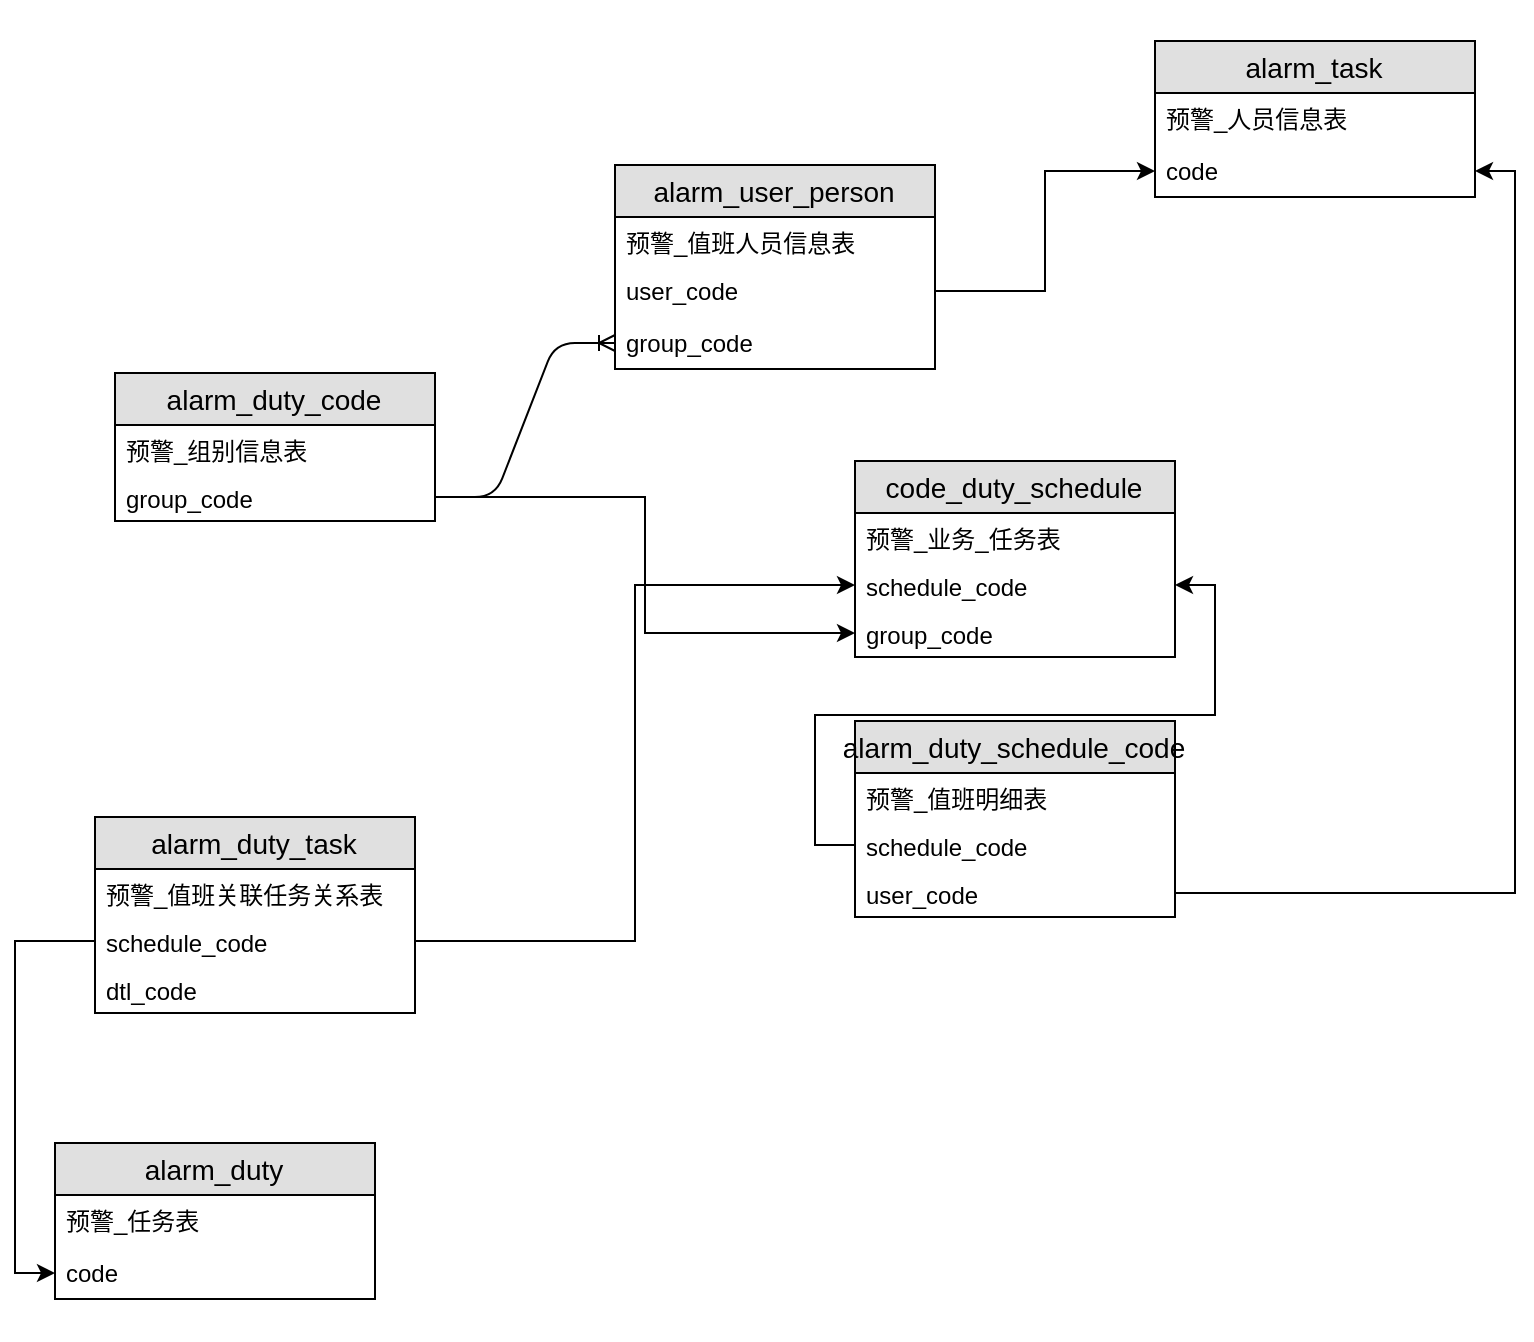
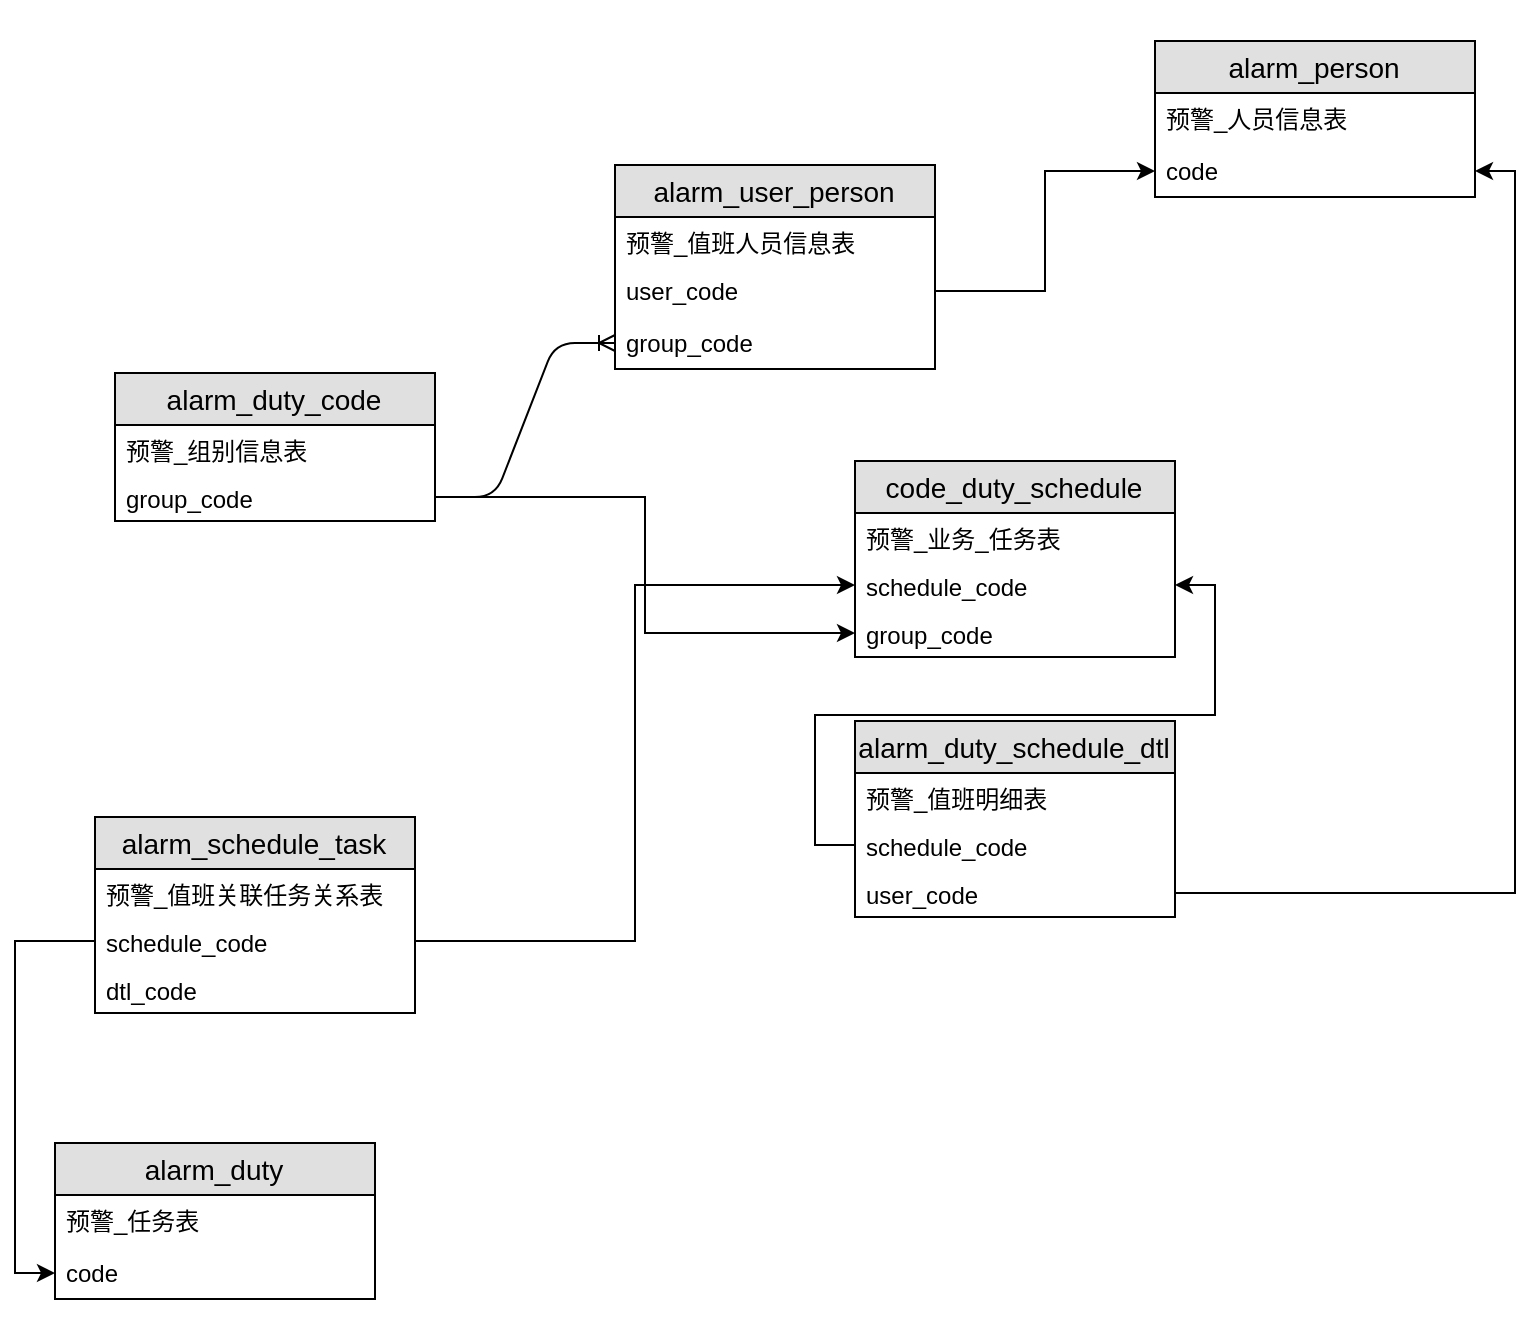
(1314, 69) -> (1314, 69)
(1014, 749) -> (1014, 749)
(254, 845) -> (254, 845)
